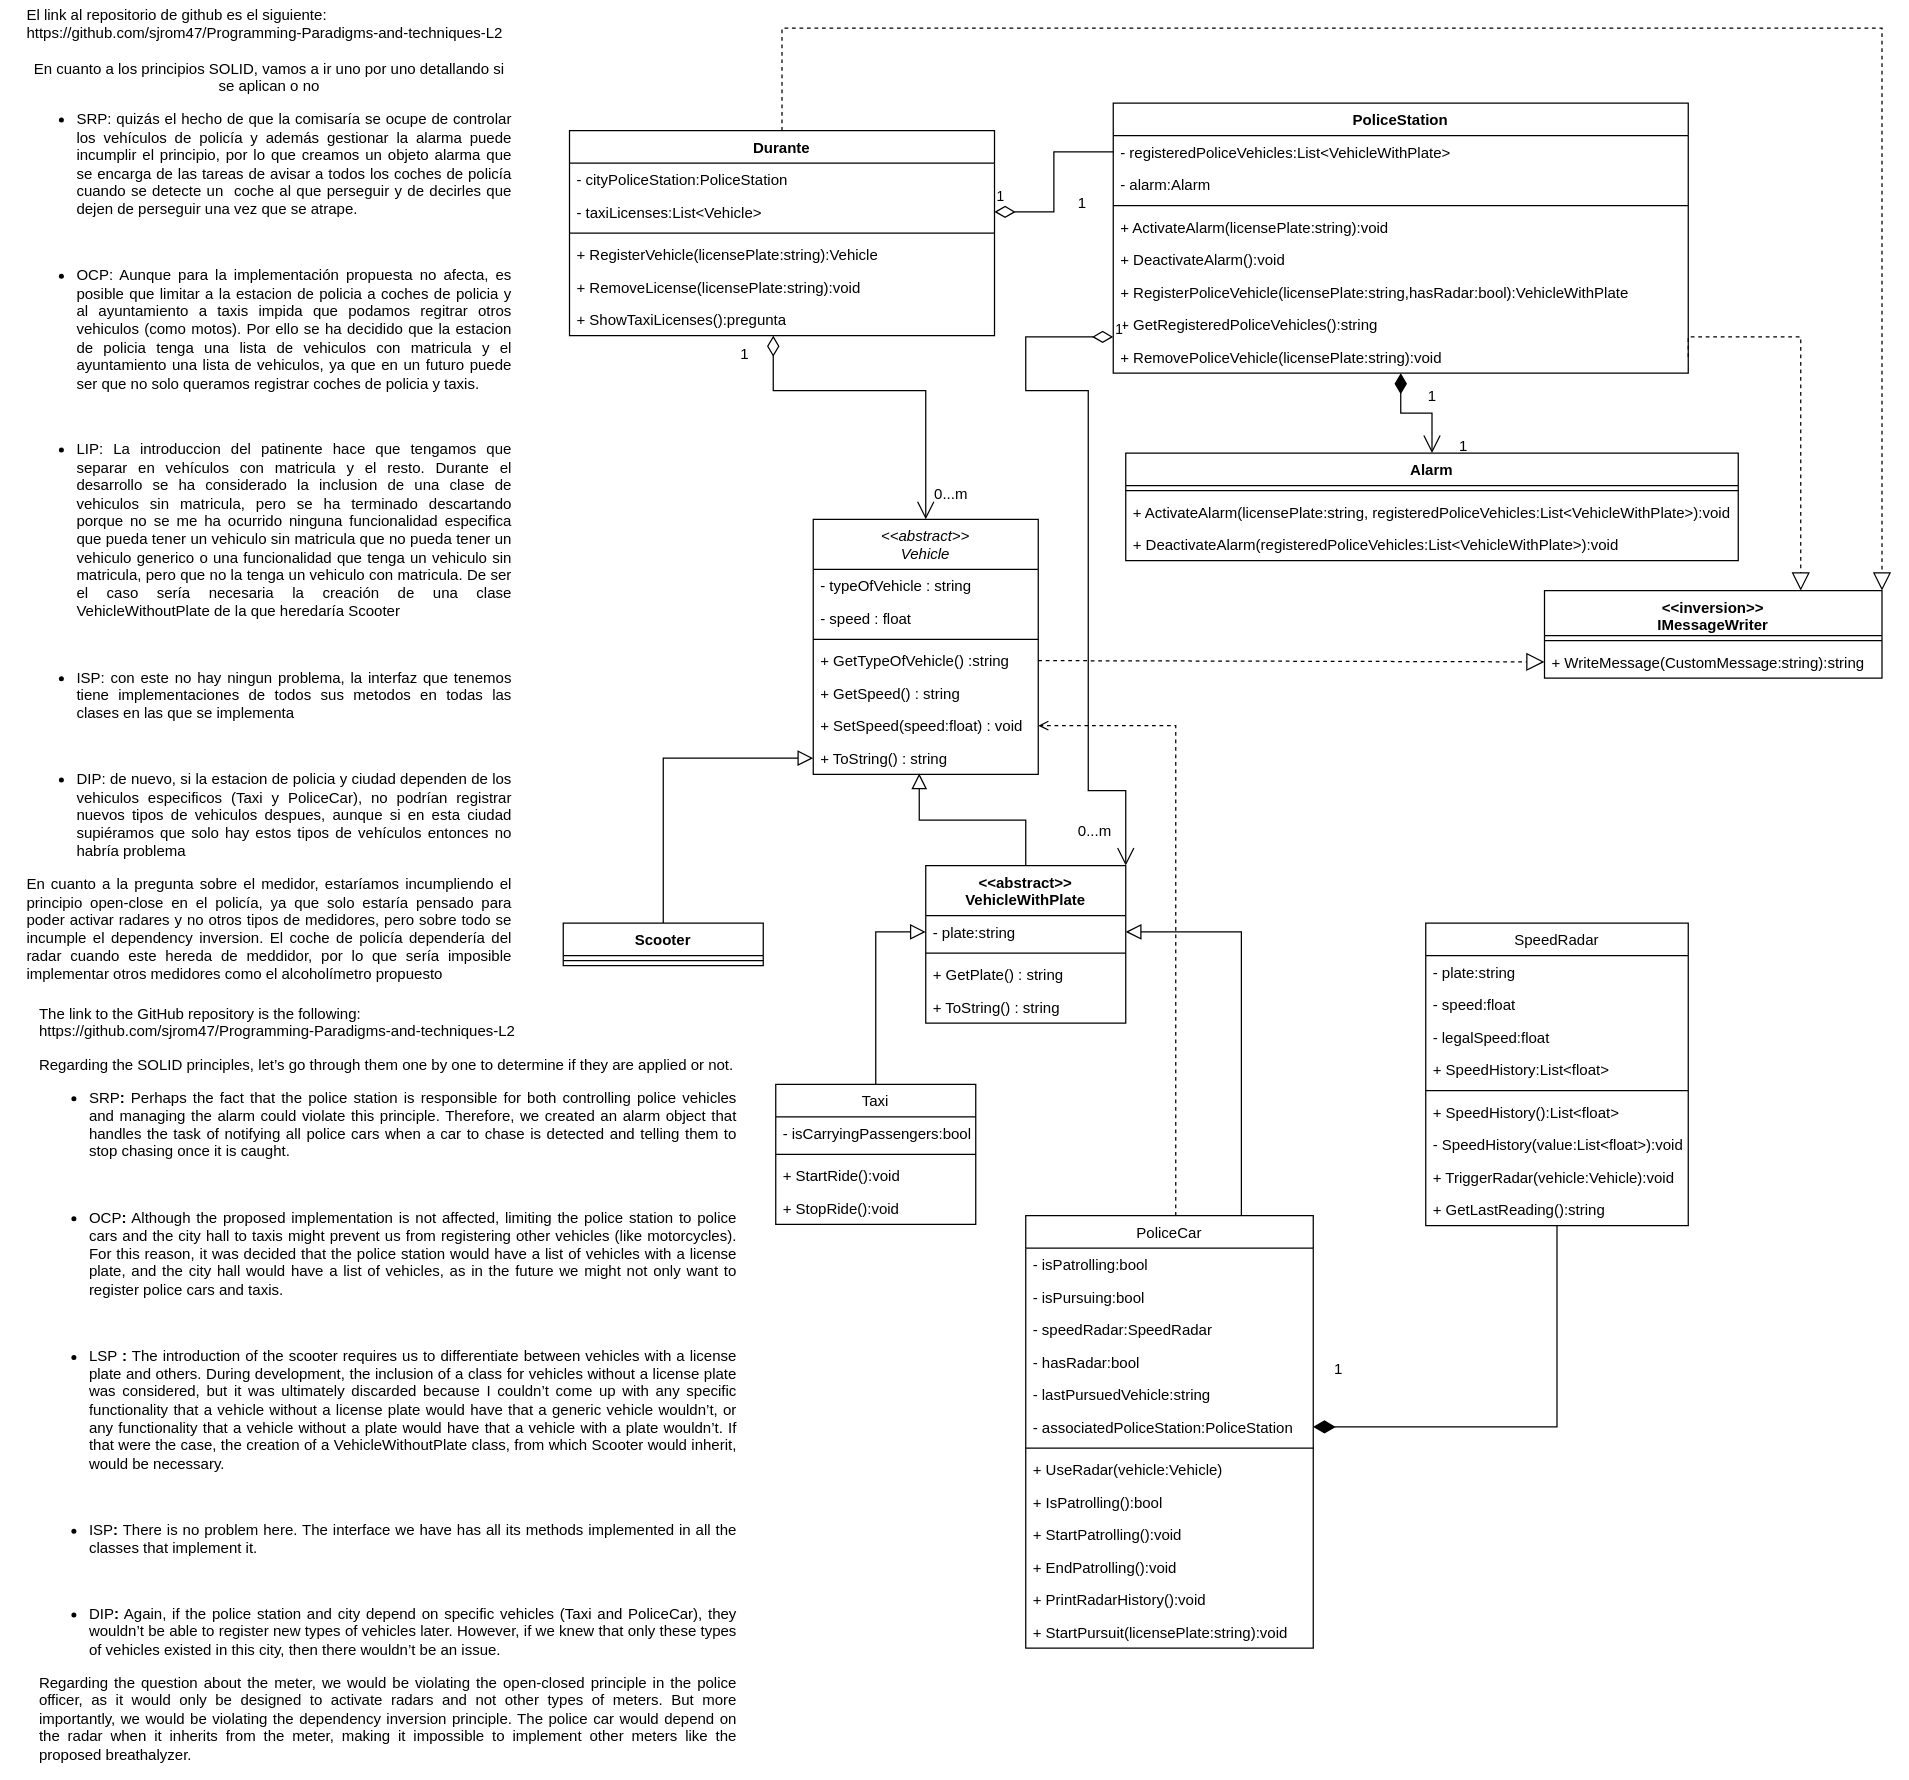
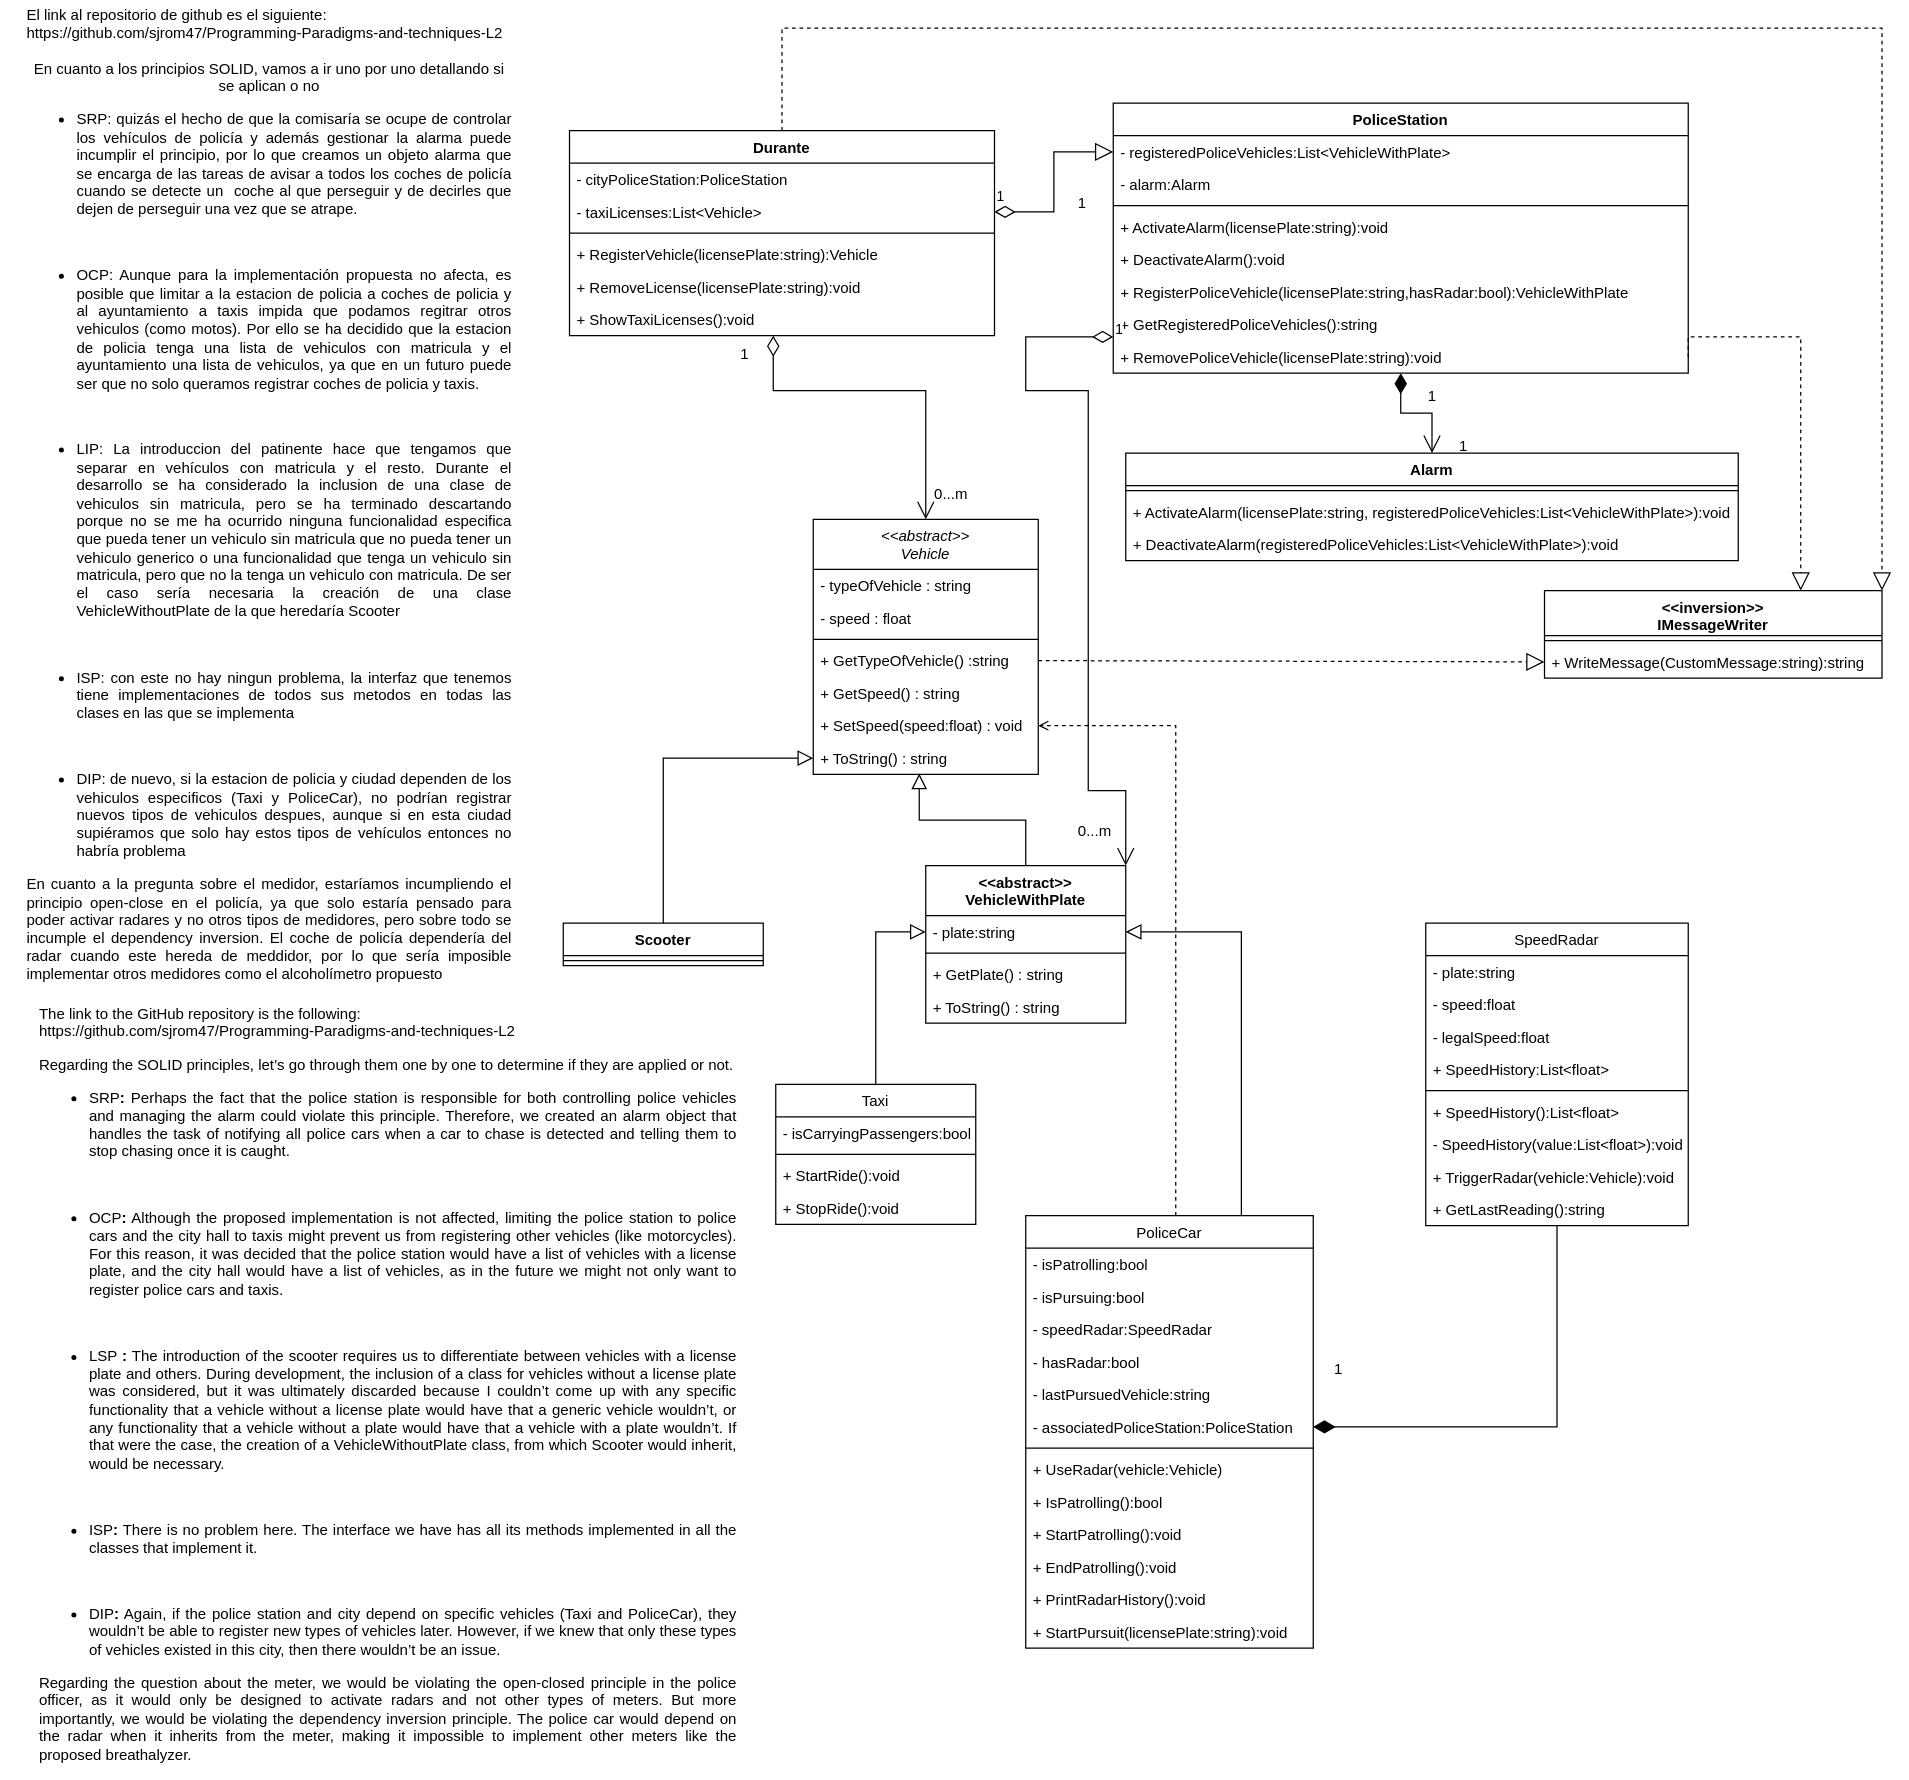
(1102, 152) -> (1094, 152)
(691, 321) -> (672, 321)
